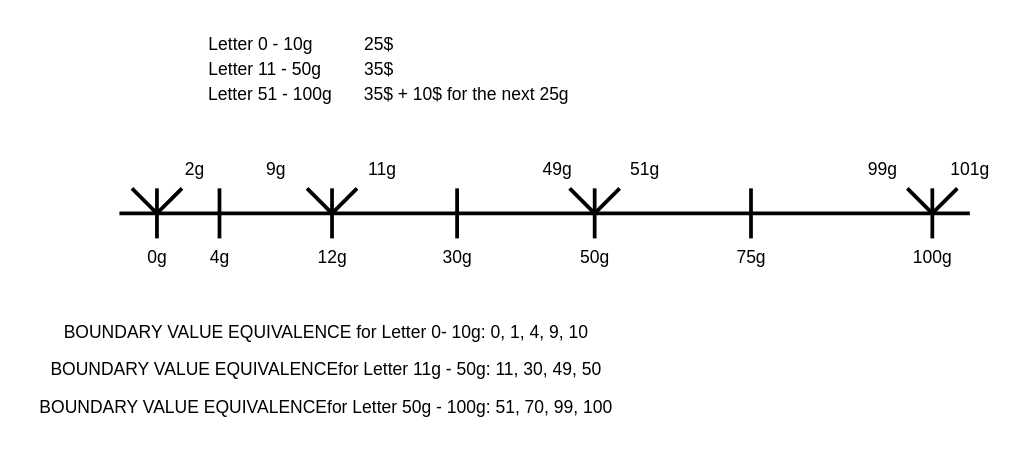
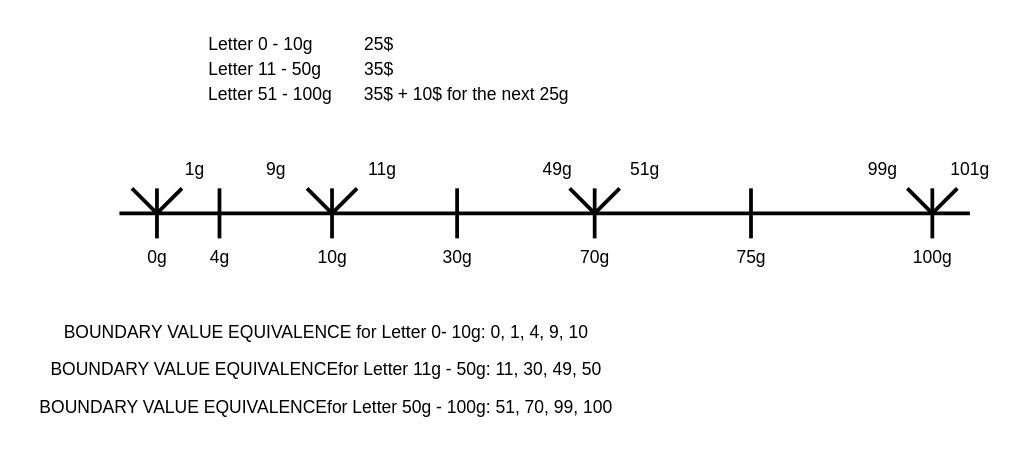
(195, 169) -> (195, 169)
(333, 257) -> (333, 257)
(595, 257) -> (595, 257)
